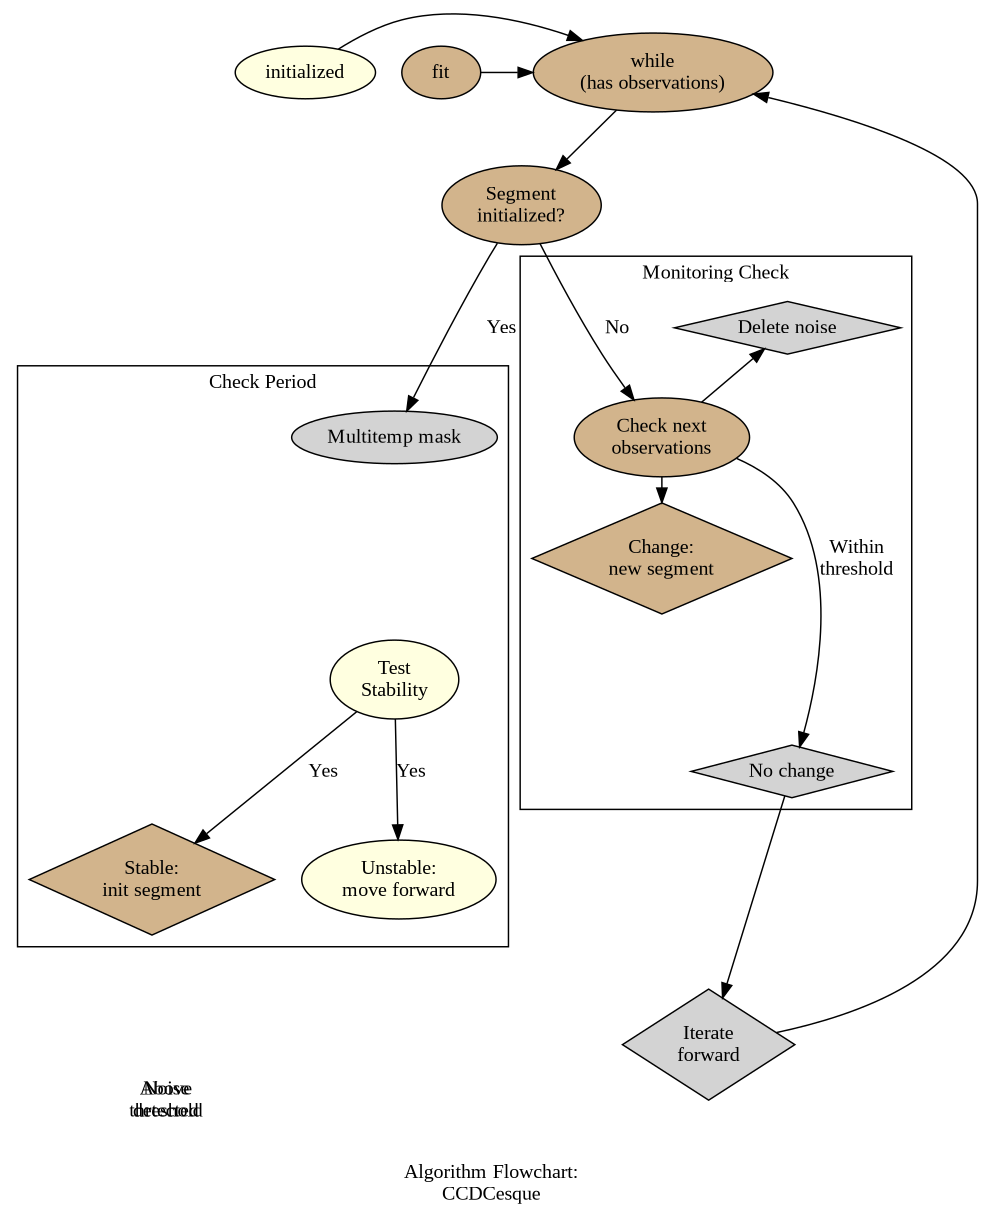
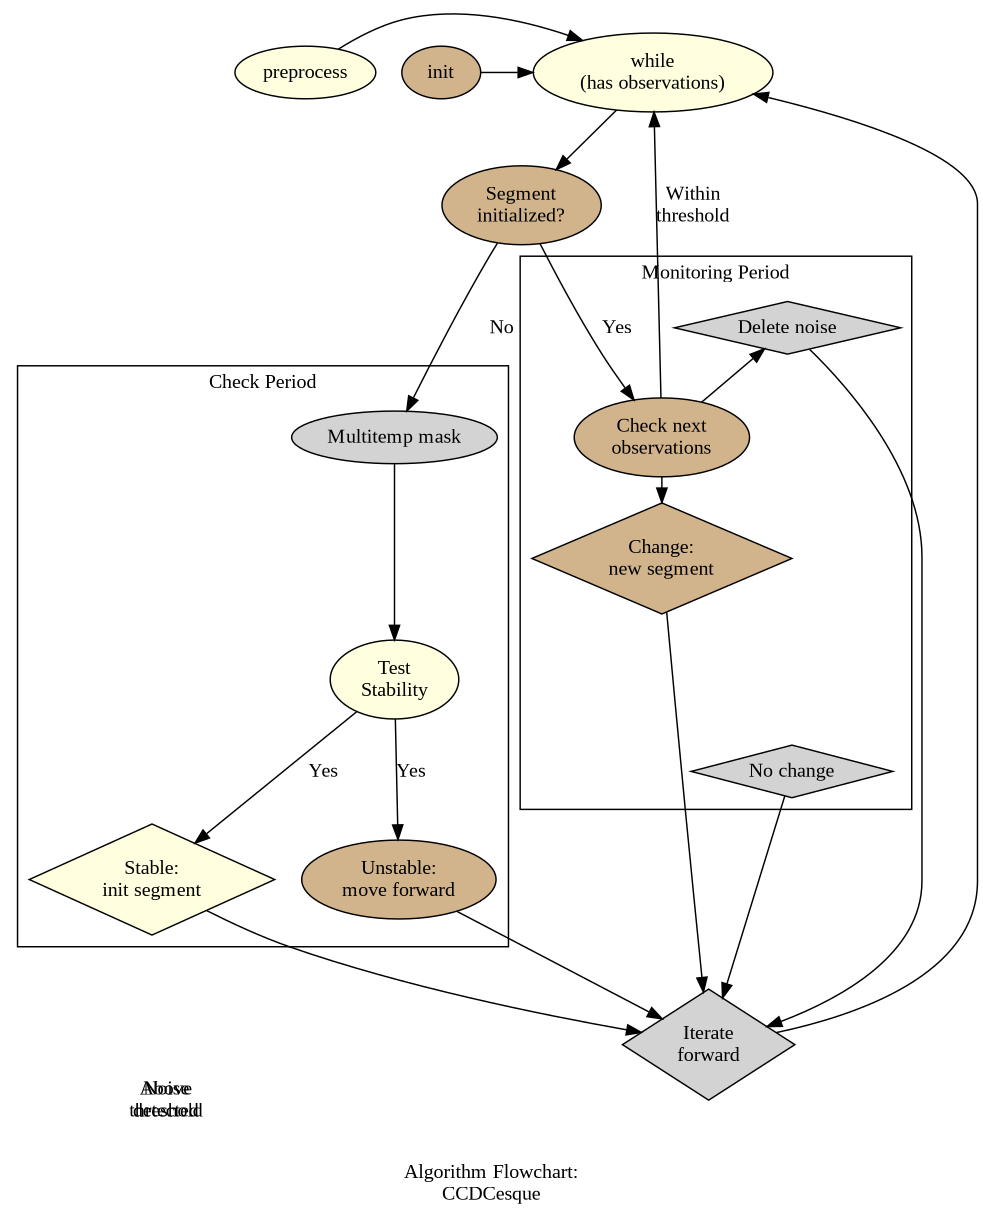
(305, 72) -> (305, 72)
(441, 72) -> (441, 72)
(653, 72) -> (653, 72)
(716, 273) -> (716, 273)
(502, 328) -> (502, 328)
(617, 328) -> (617, 328)
none -> (395, 545)
(818, 580) -> (658, 269)
none -> (922, 704)
none -> (684, 795)
(152, 880) -> (152, 880)
(399, 880) -> (399, 880)
none -> (553, 962)
none -> (413, 984)
